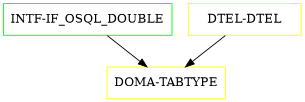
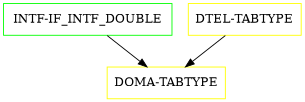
(88, 19) -> (88, 19)
(245, 19) -> (245, 19)
